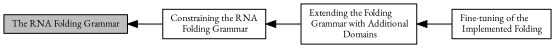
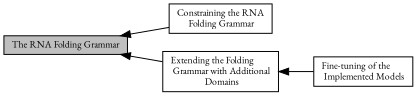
(288, 24) -> (146, 59)
(502, 24) -> (363, 72)
